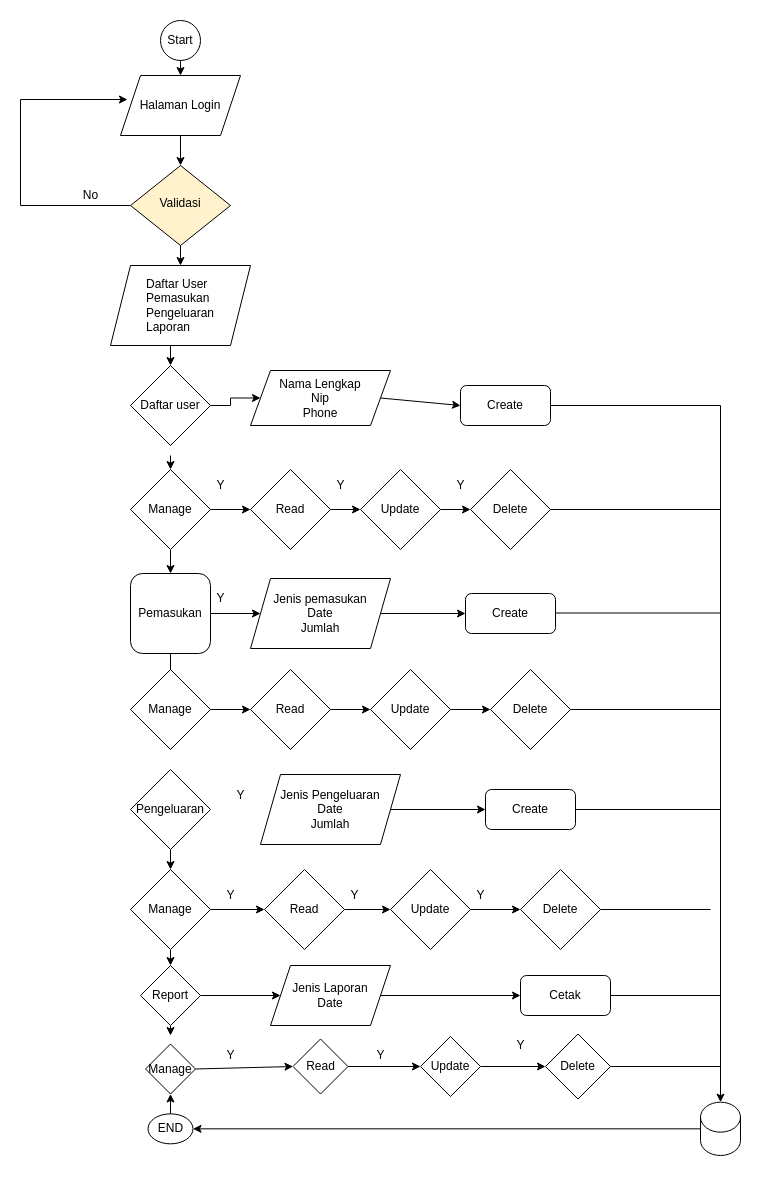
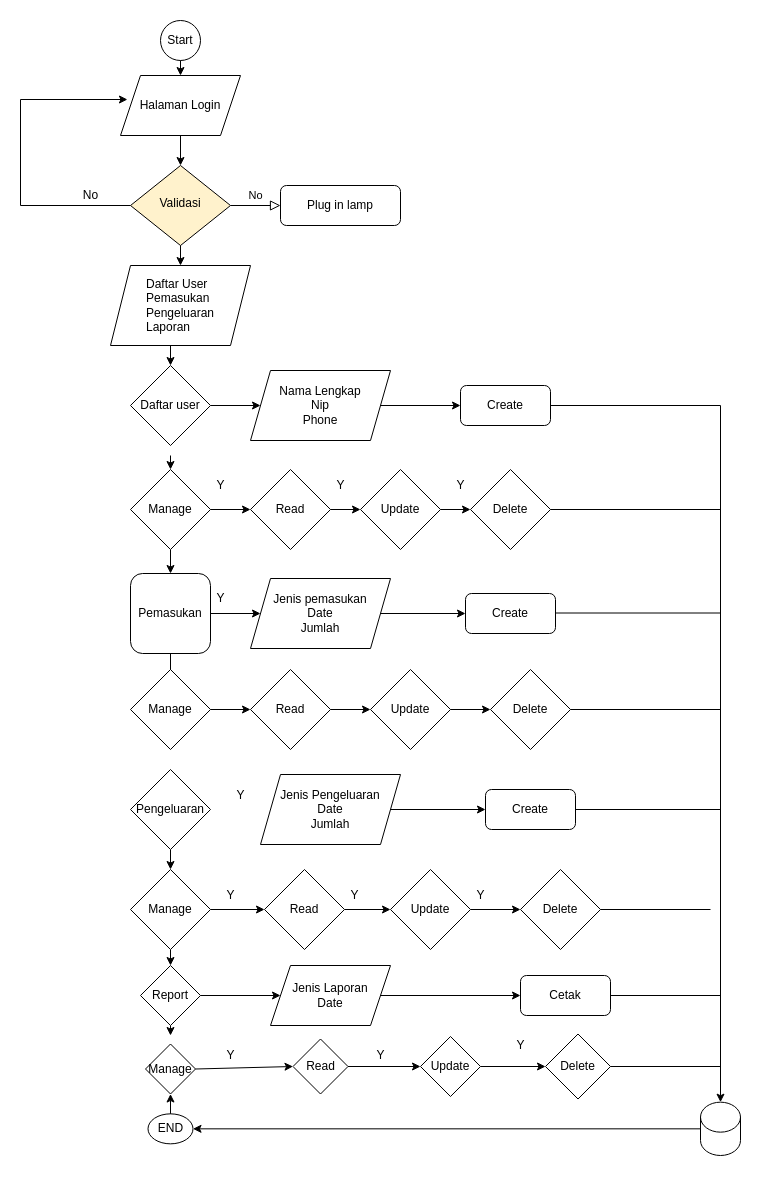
none -> (250, 206)
none -> (341, 206)
(321, 398) -> (321, 406)
